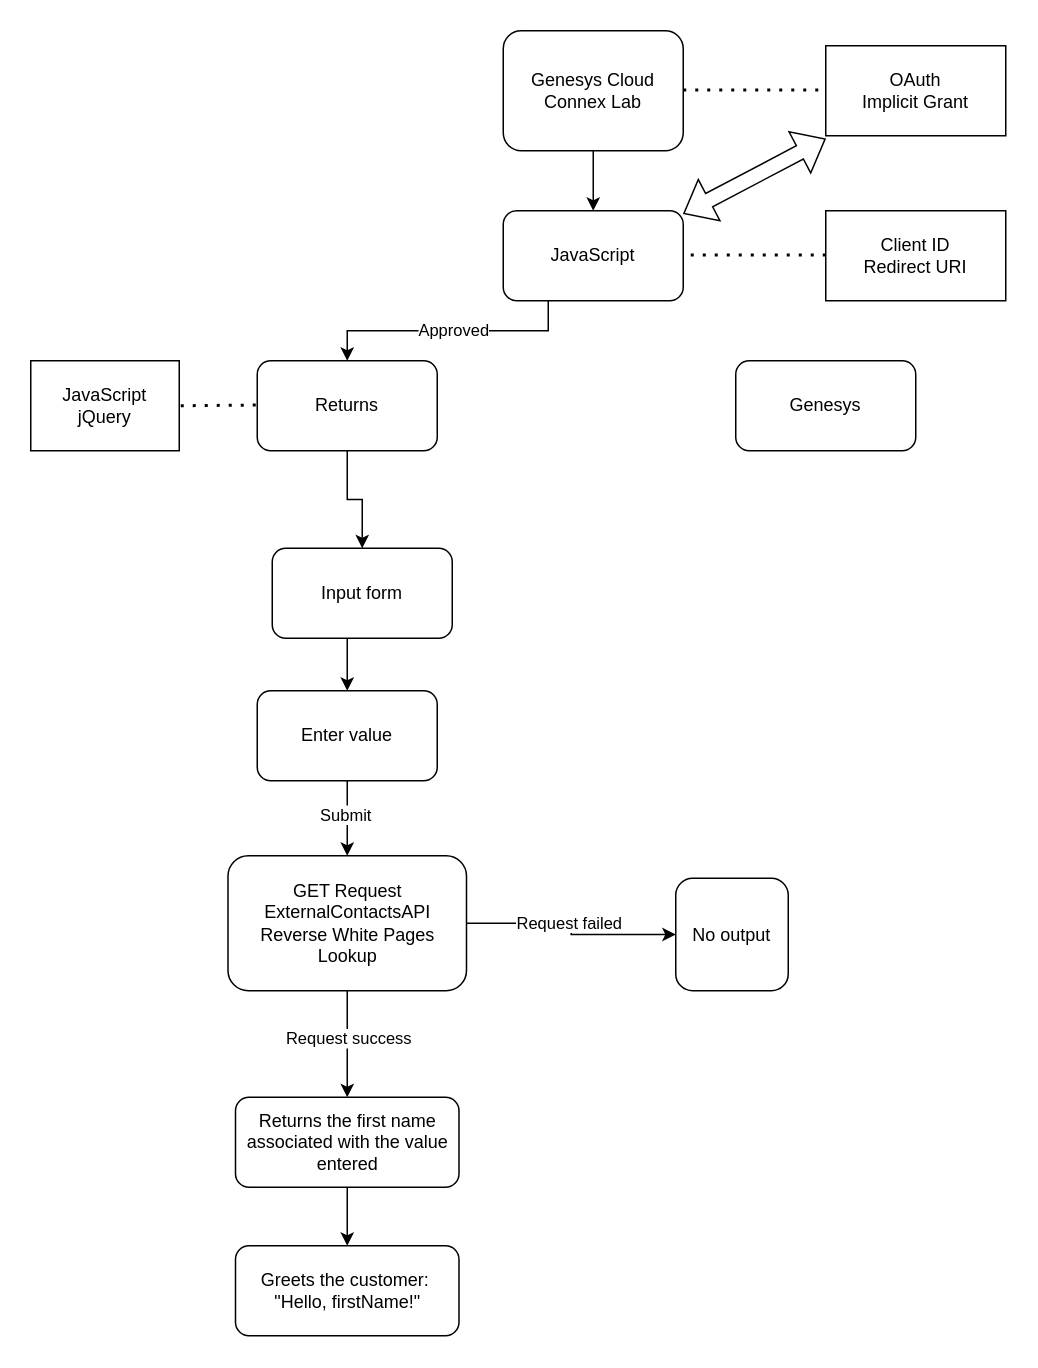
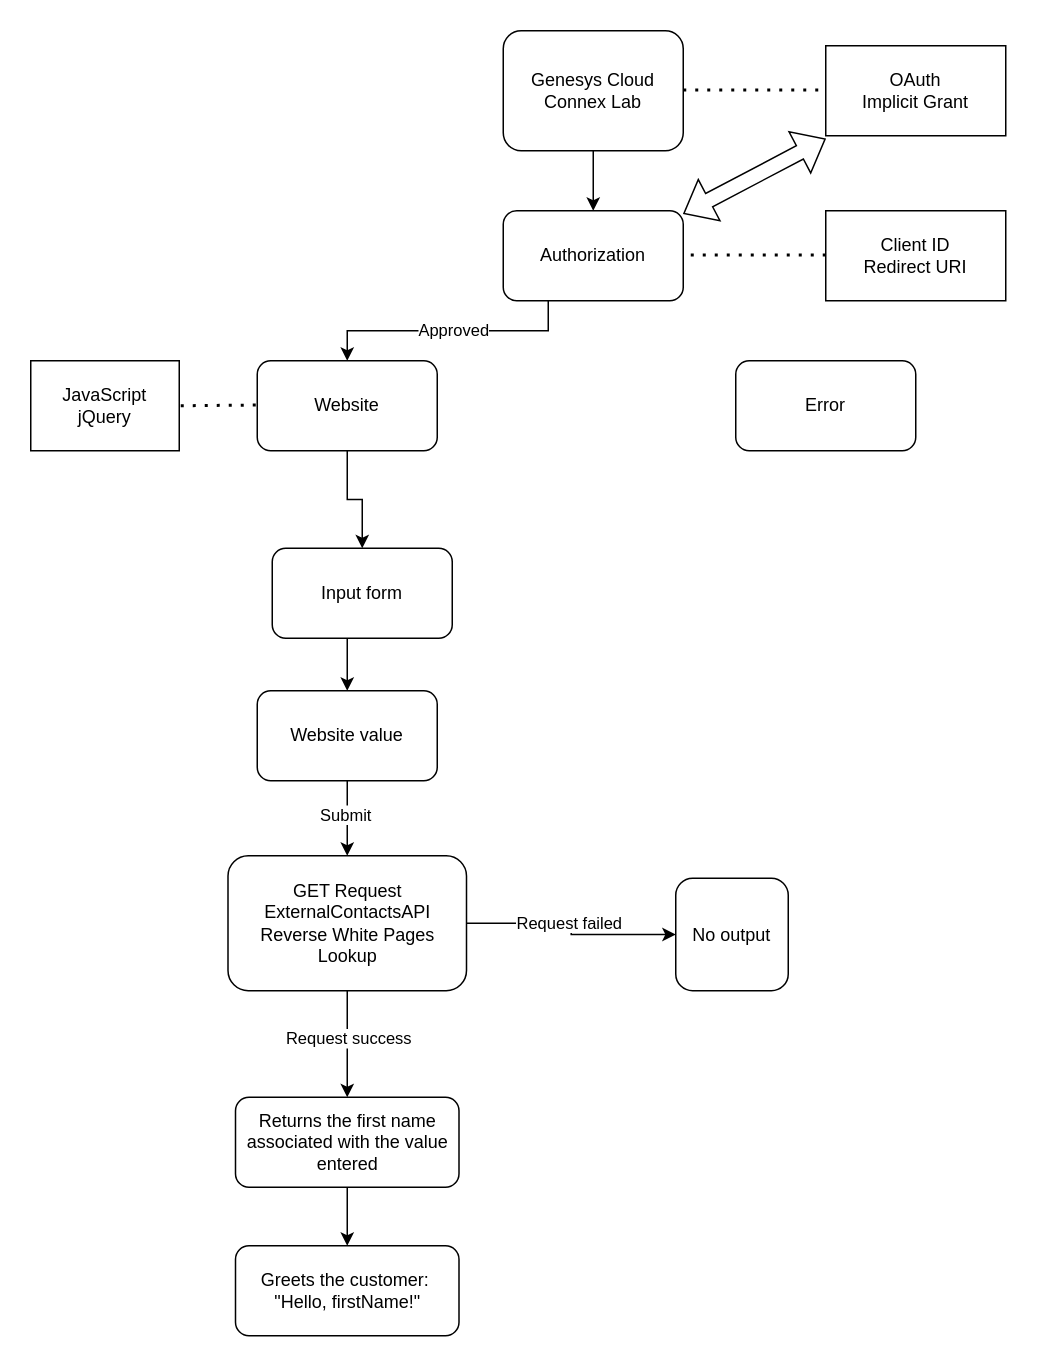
(593, 256) -> (593, 256)
(347, 406) -> (347, 406)
(826, 406) -> (826, 406)
(347, 736) -> (347, 736)
